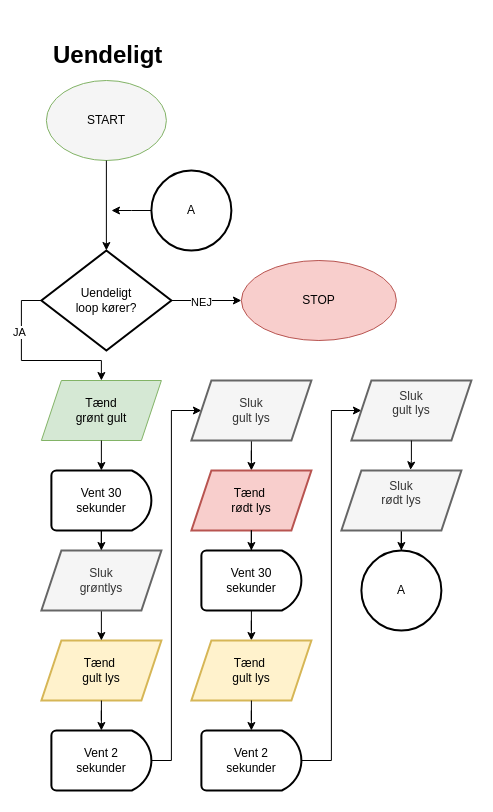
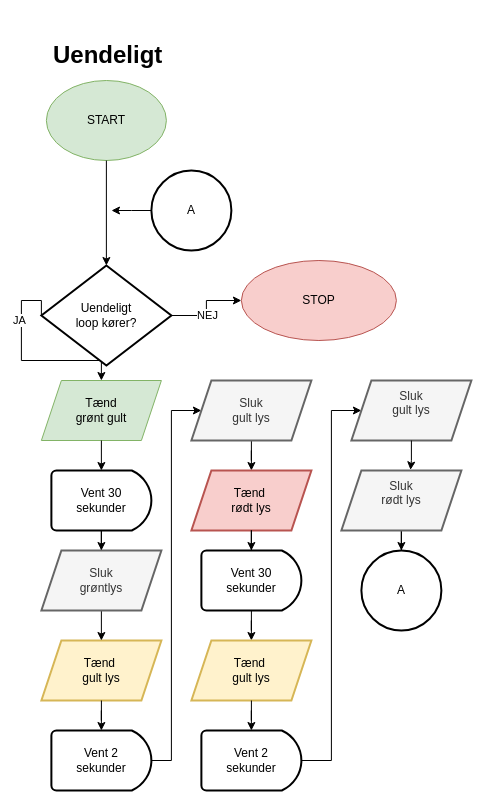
(106, 121) -> (106, 121)
(106, 301) -> (106, 316)
